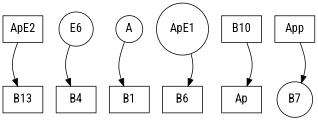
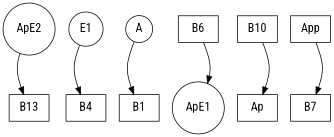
(23, 29) -> (29, 29)
(76, 29) -> (86, 29)
(193, 67) -> (209, 59)
(295, 100) -> (311, 108)
